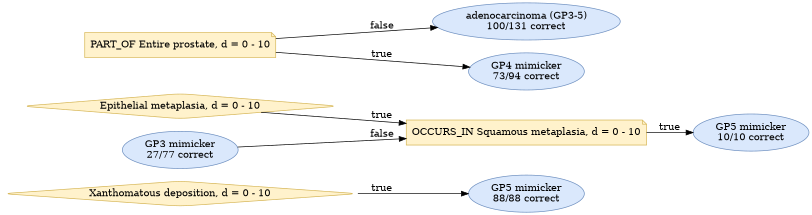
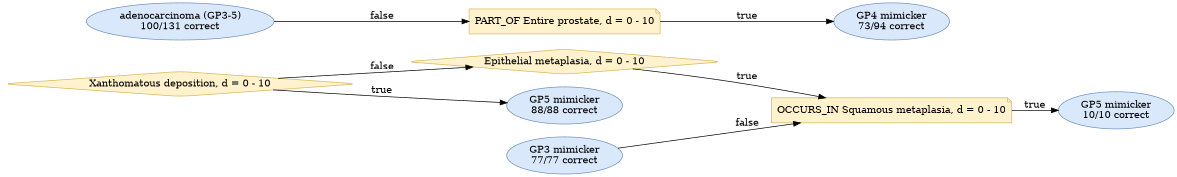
(353, 33) -> (368, 21)
none -> (372, 73)
(180, 155) -> (565, 160)
